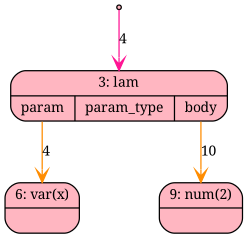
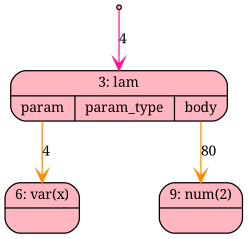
(209, 152) -> (209, 152)
